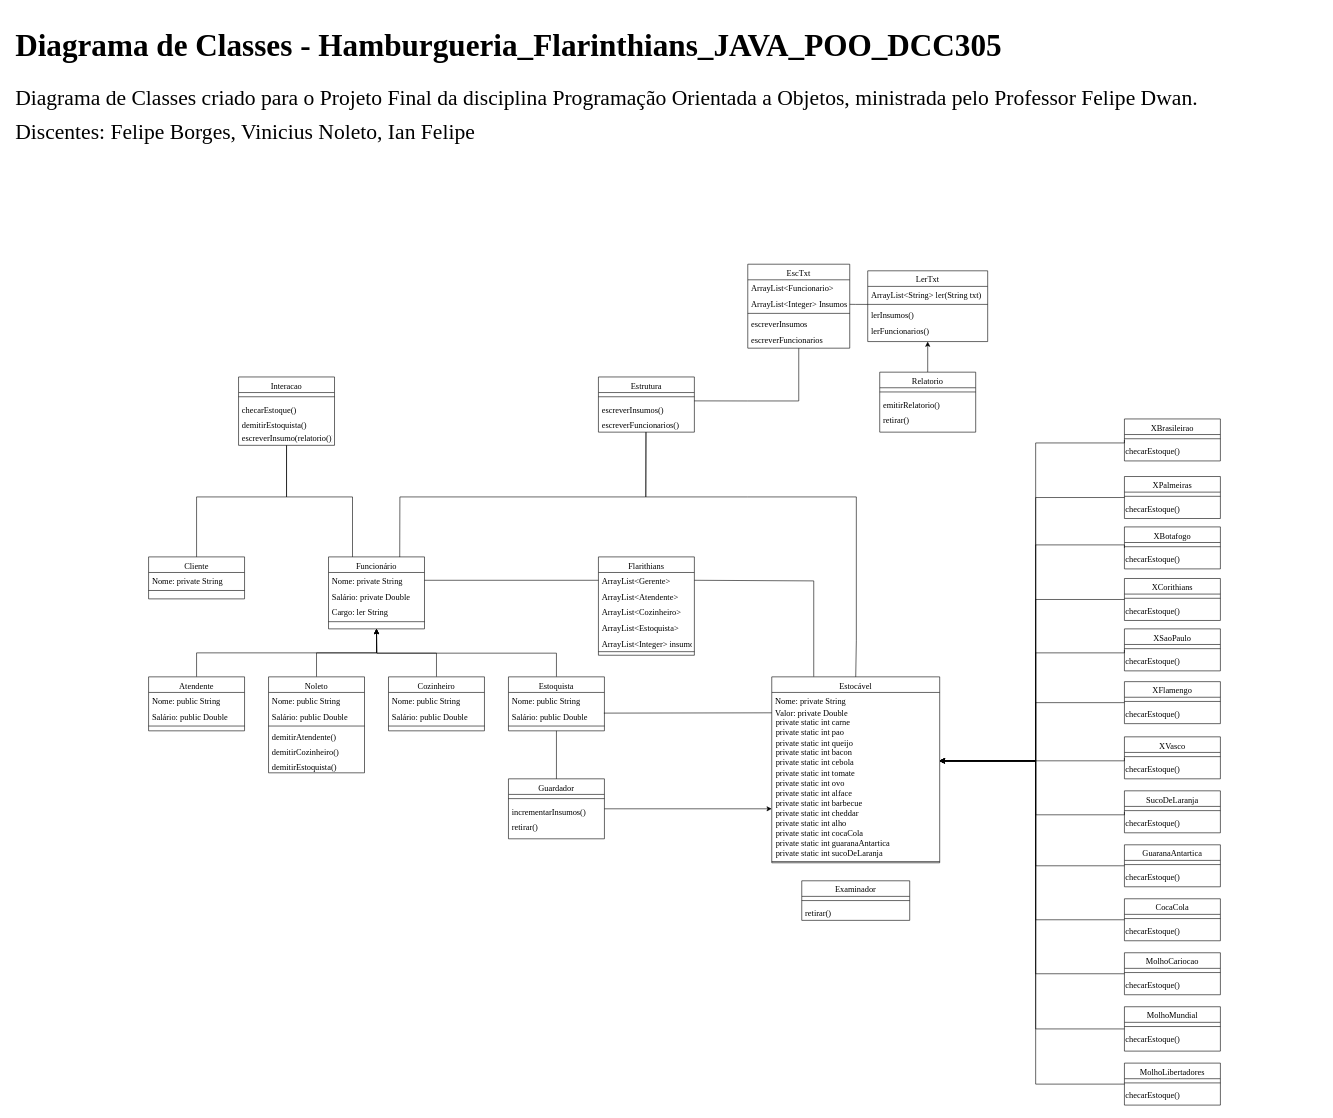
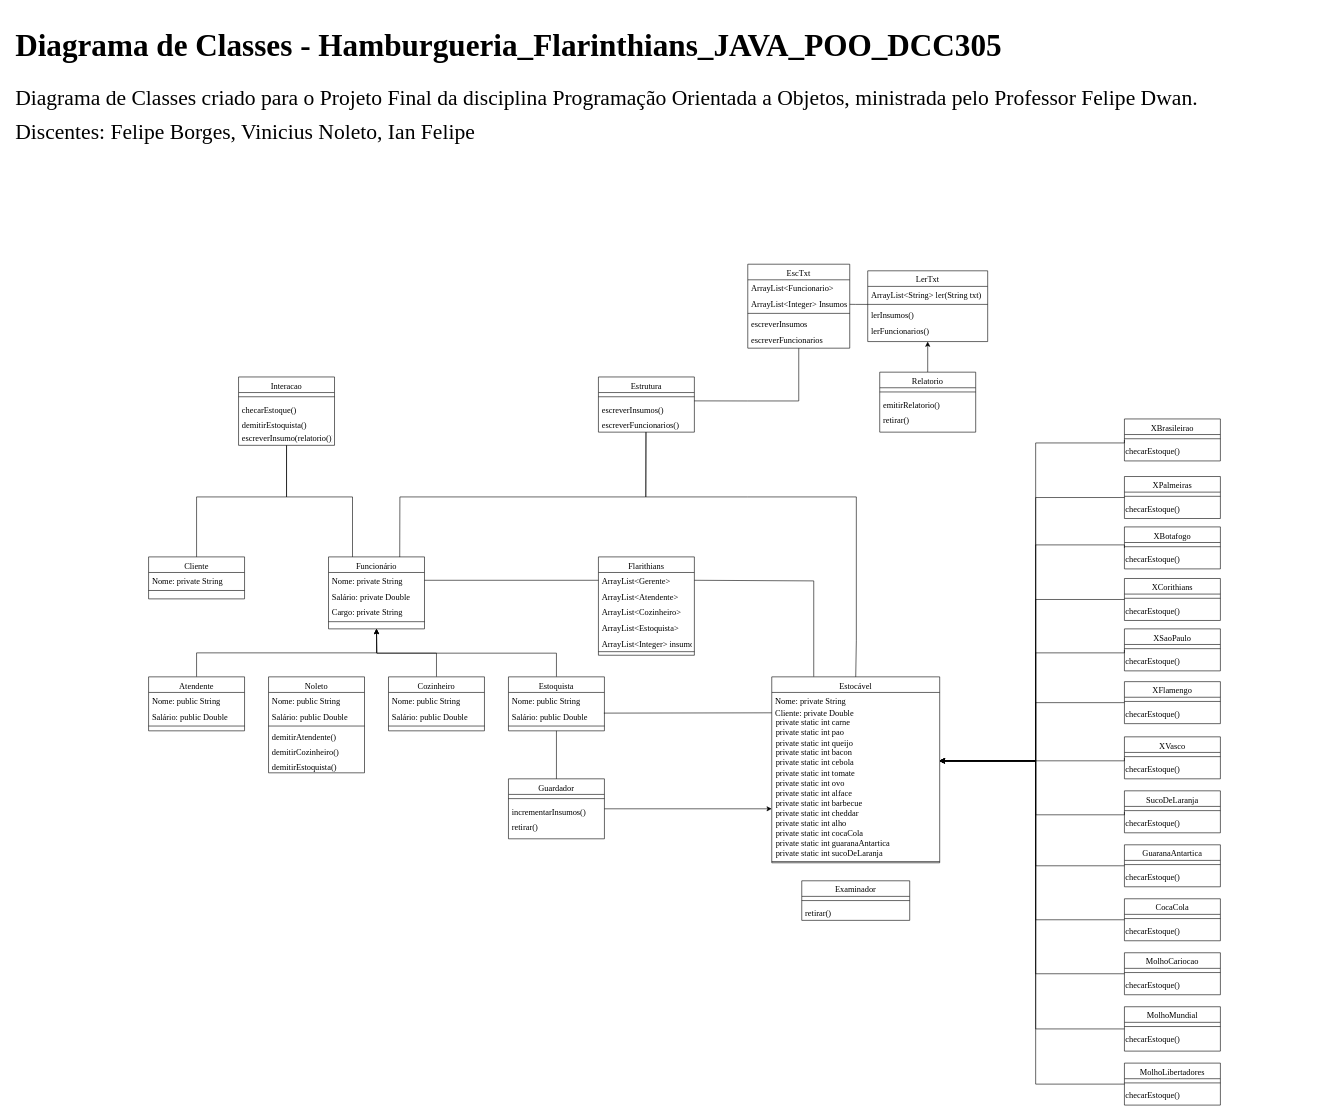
(366, 613) -> (376, 613)
(317, 666) -> none
(818, 714) -> (822, 714)
